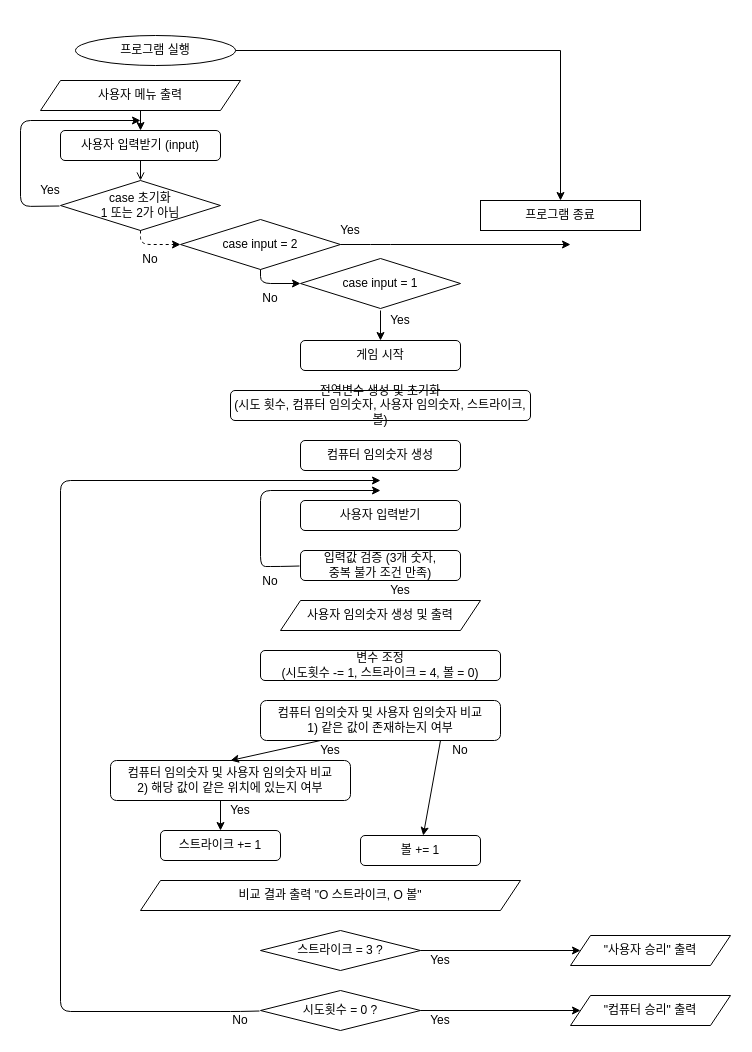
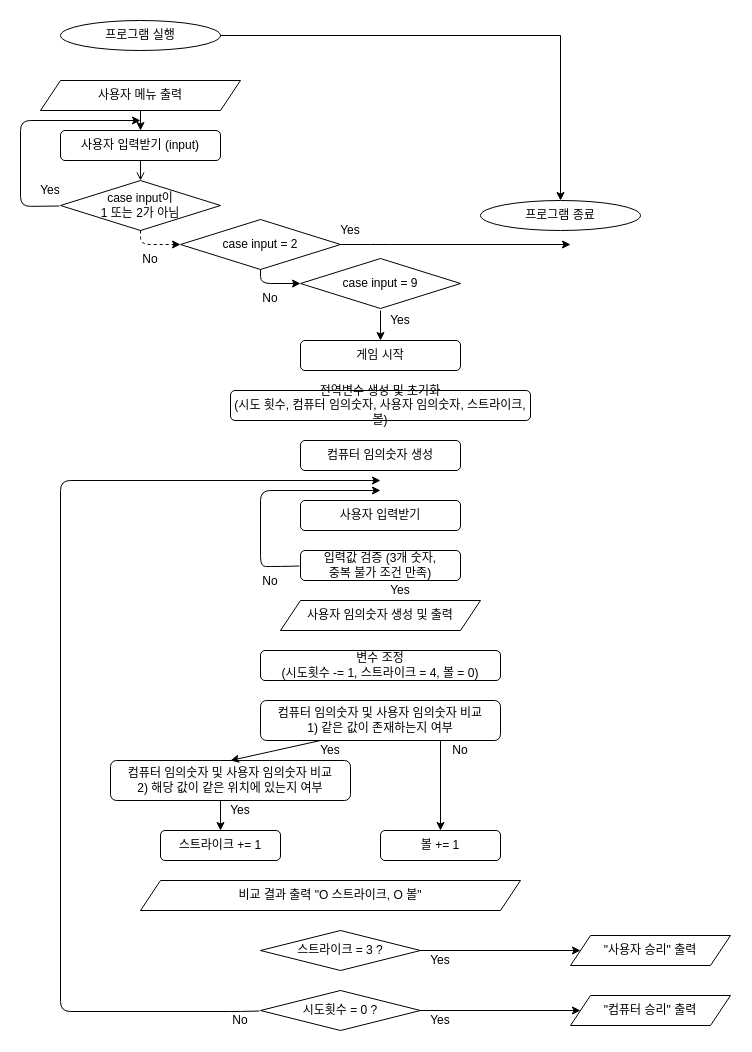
(156, 51) -> (141, 36)
(141, 206) -> (141, 206)
(561, 216) -> (561, 216)
(381, 284) -> (381, 284)
(421, 851) -> (441, 846)
